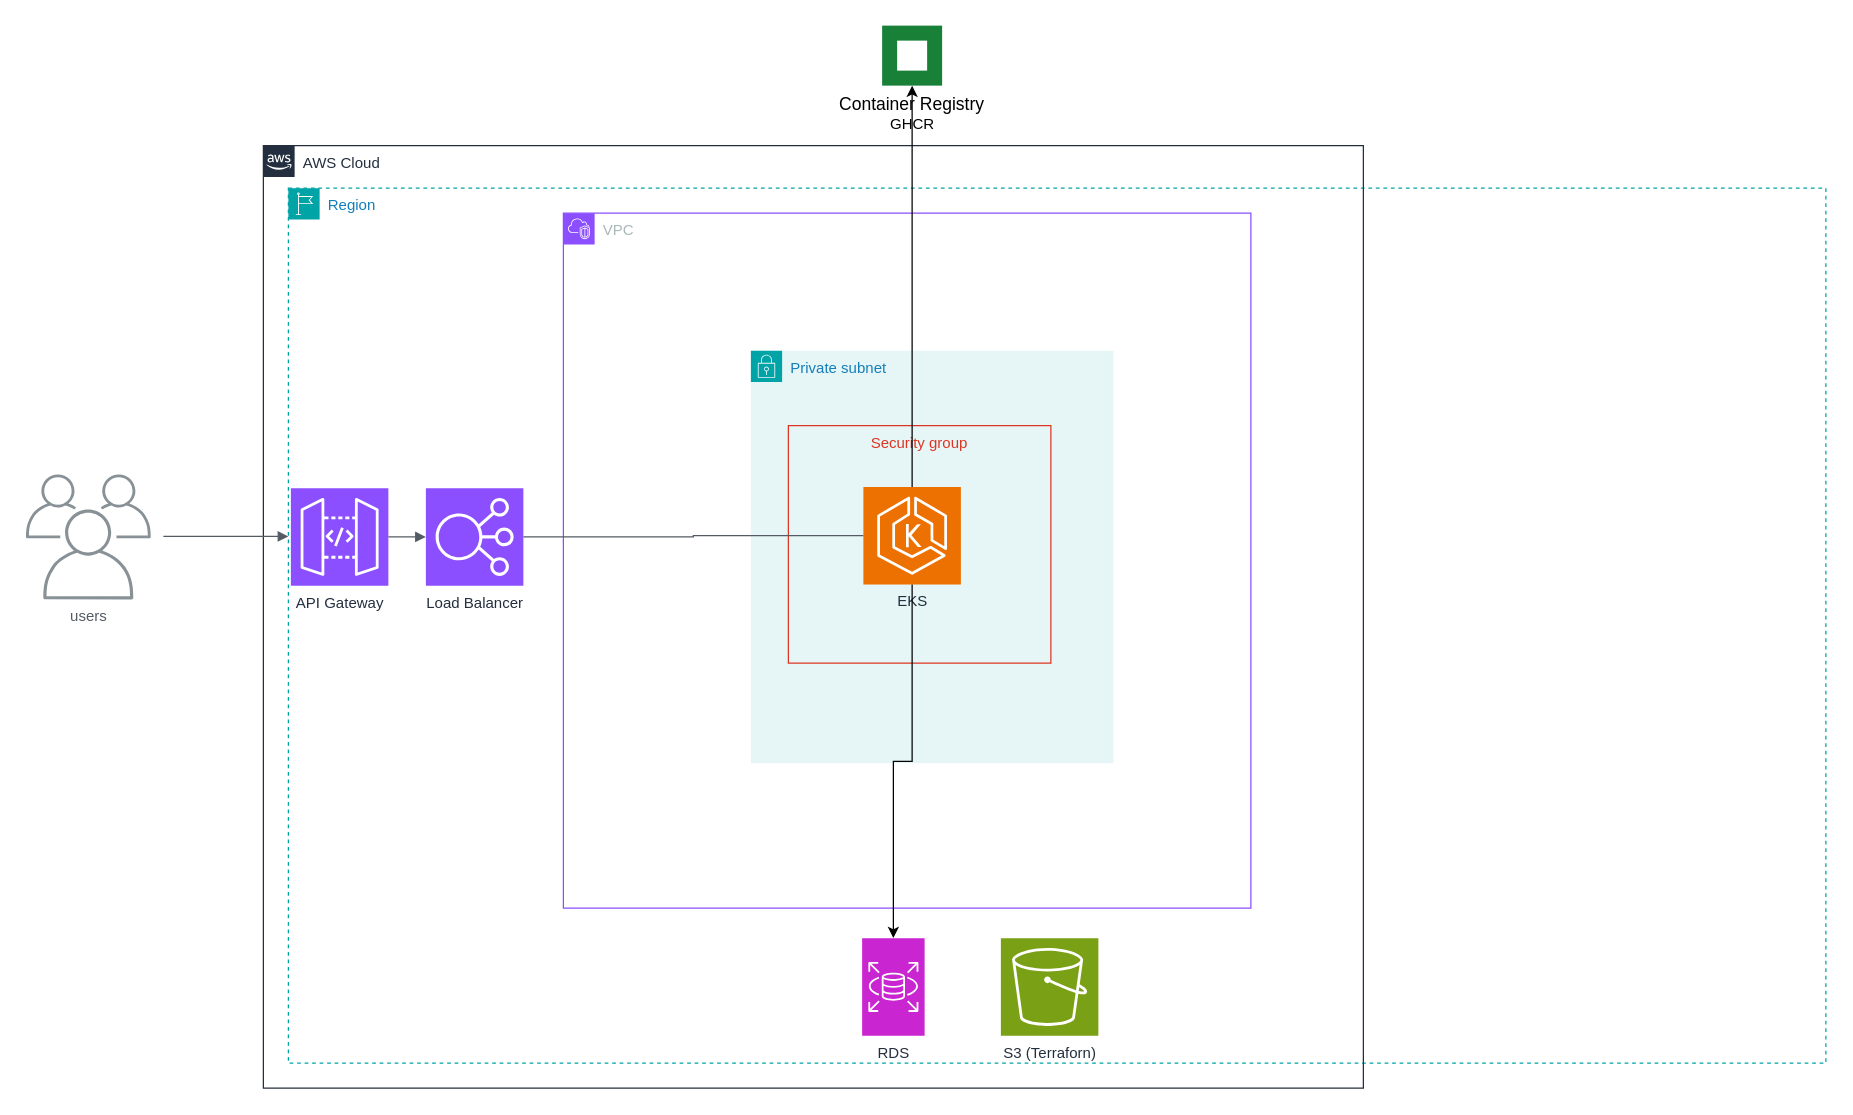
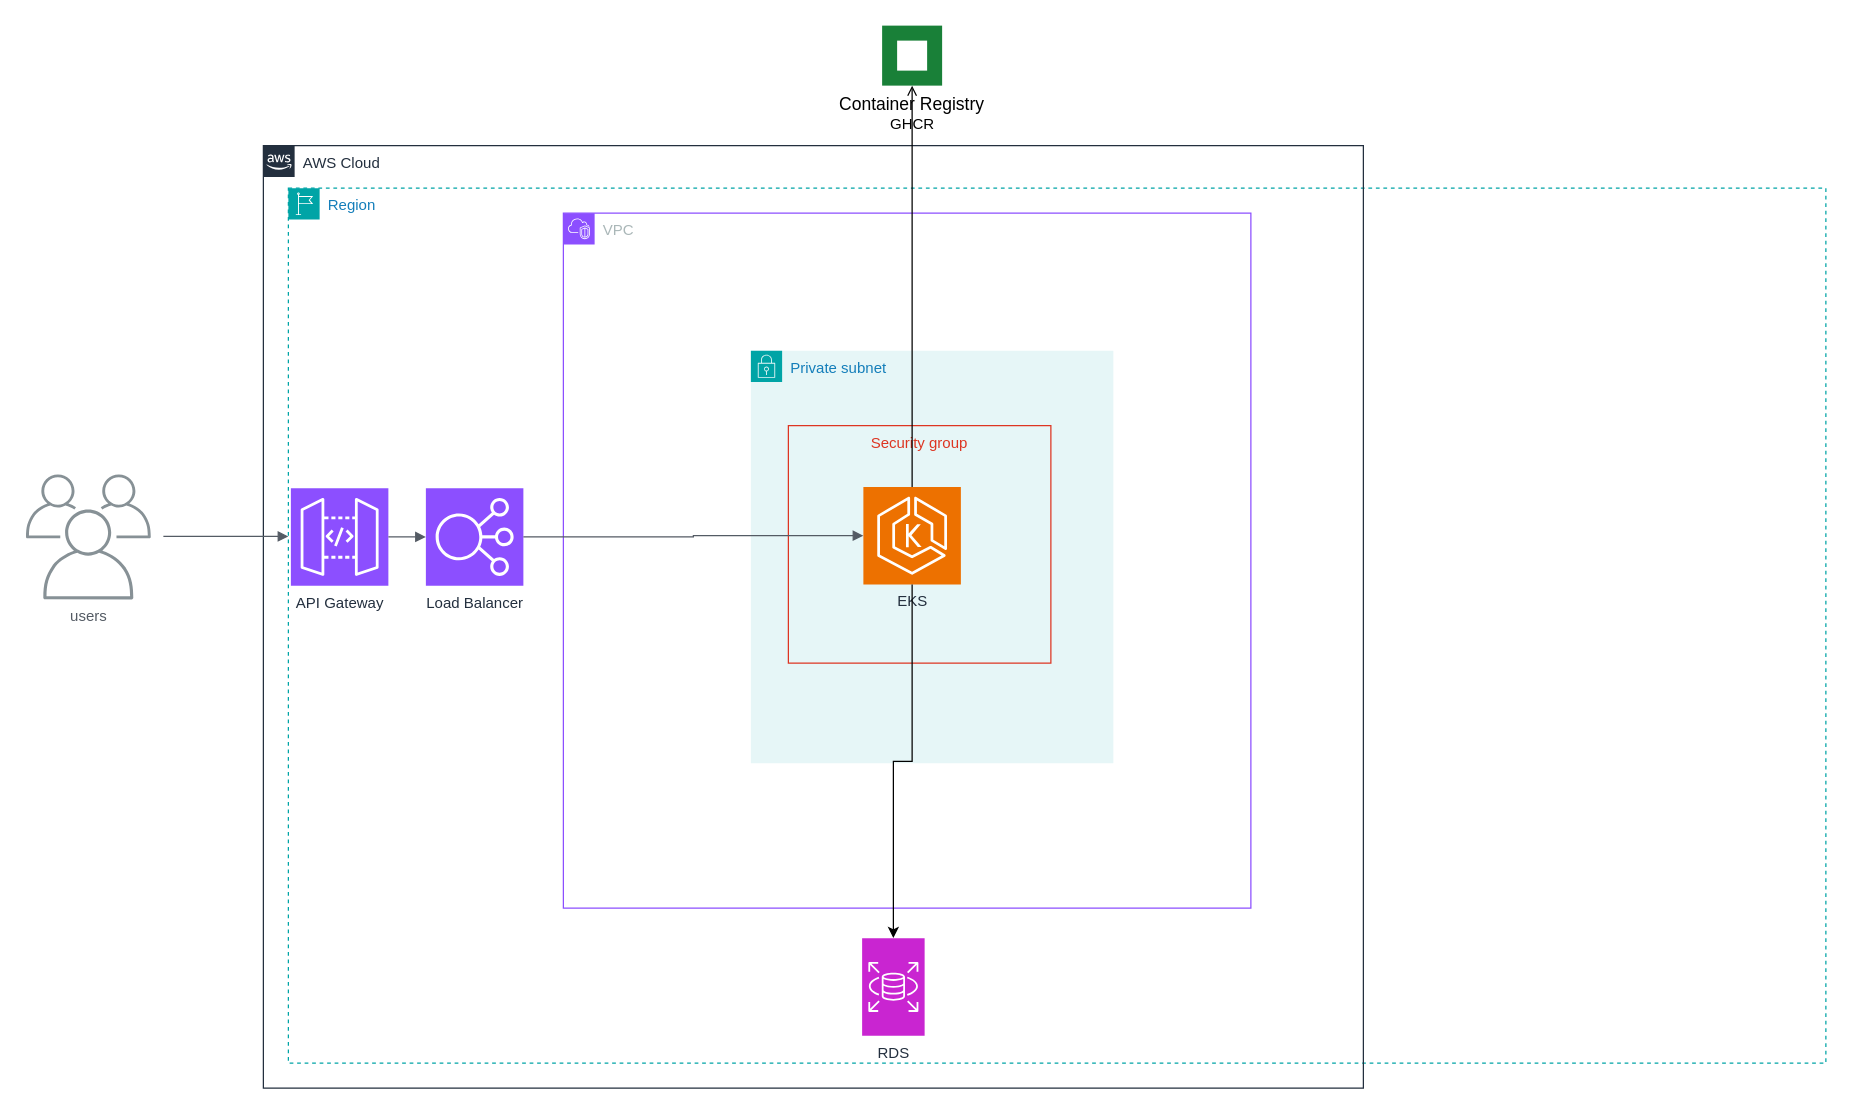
(912, 96) -> (912, 93)
(856, 536) -> (852, 536)
(1049, 987) -> none
